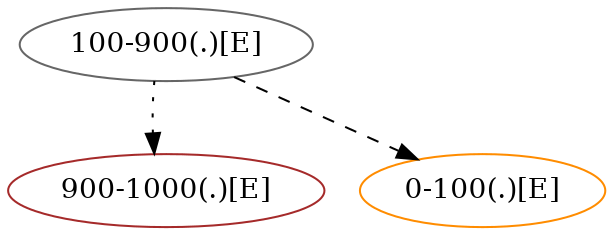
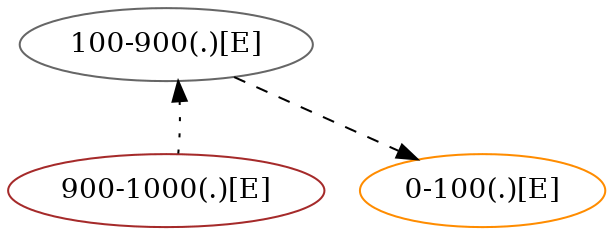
(153, 107) -> (180, 127)
